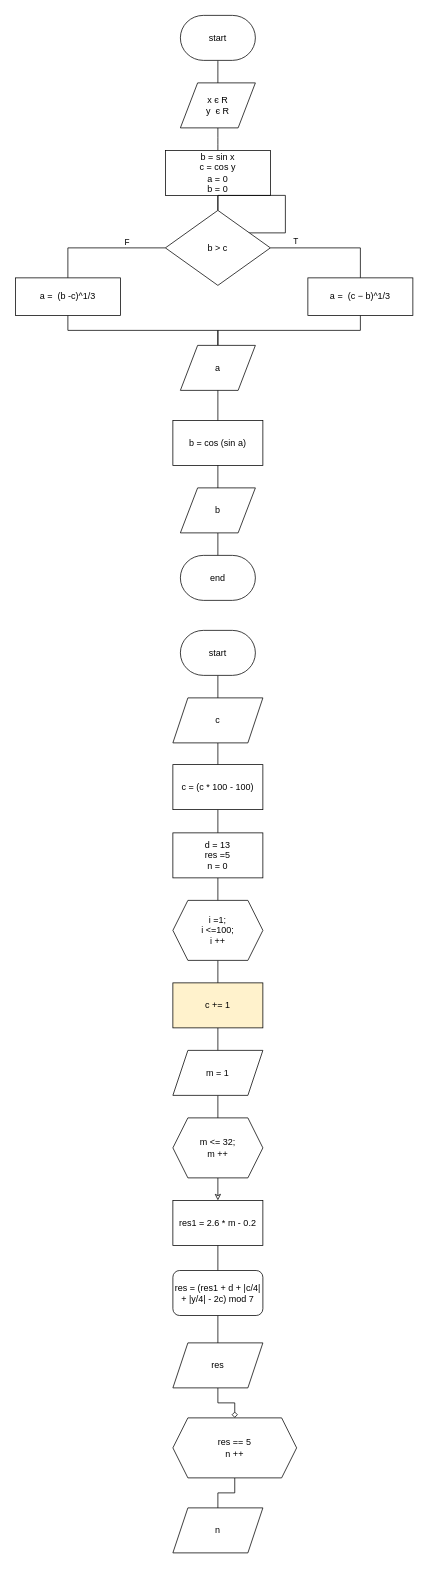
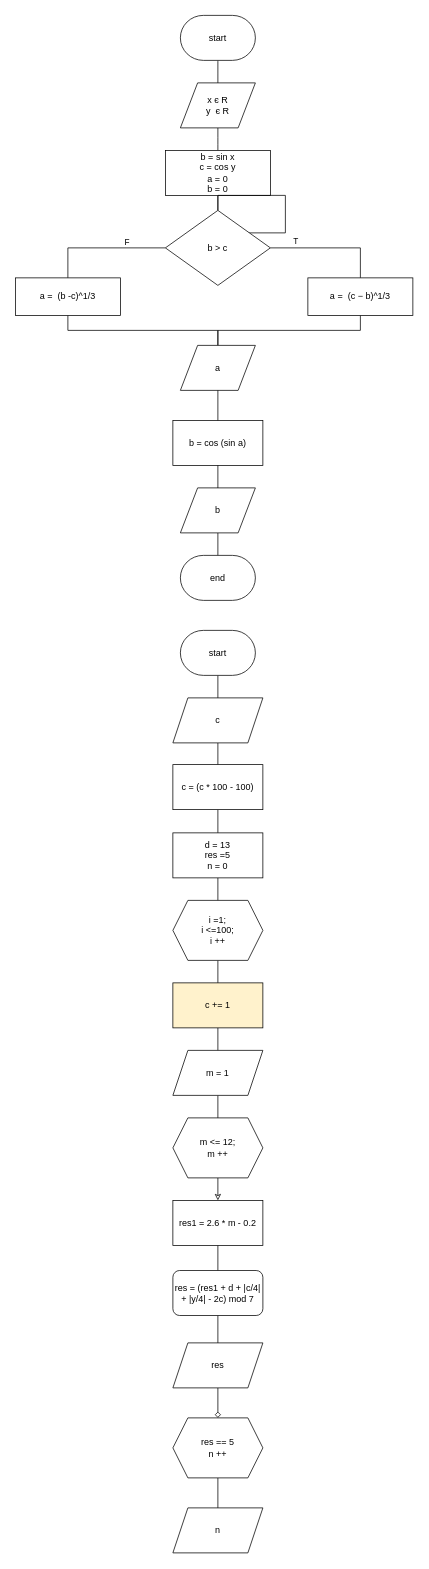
(218, 1148) -> (218, 1148)
(235, 1448) -> (218, 1448)
